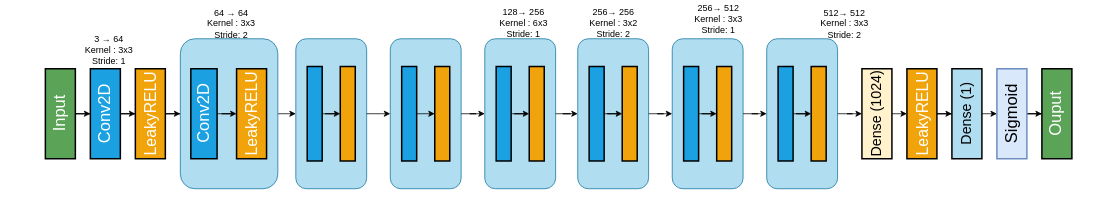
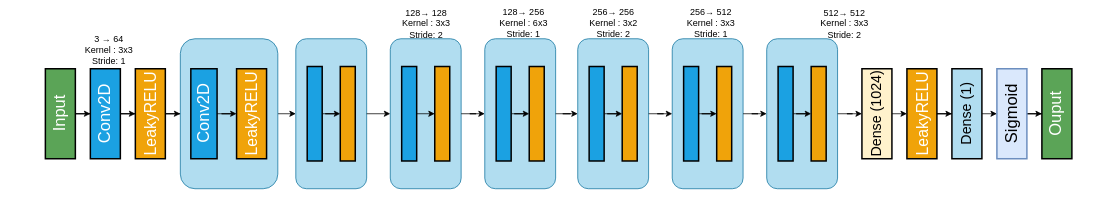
(719, 19) -> (711, 23)
(231, 24) -> none
none -> (426, 24)
